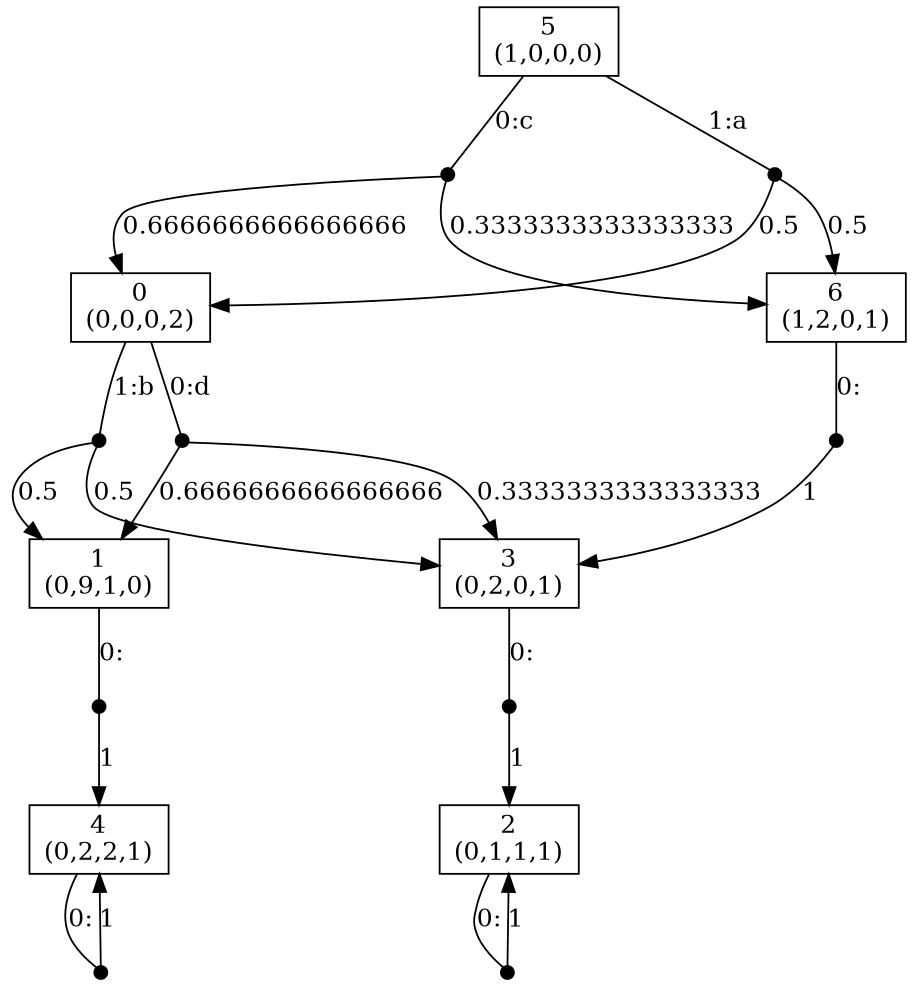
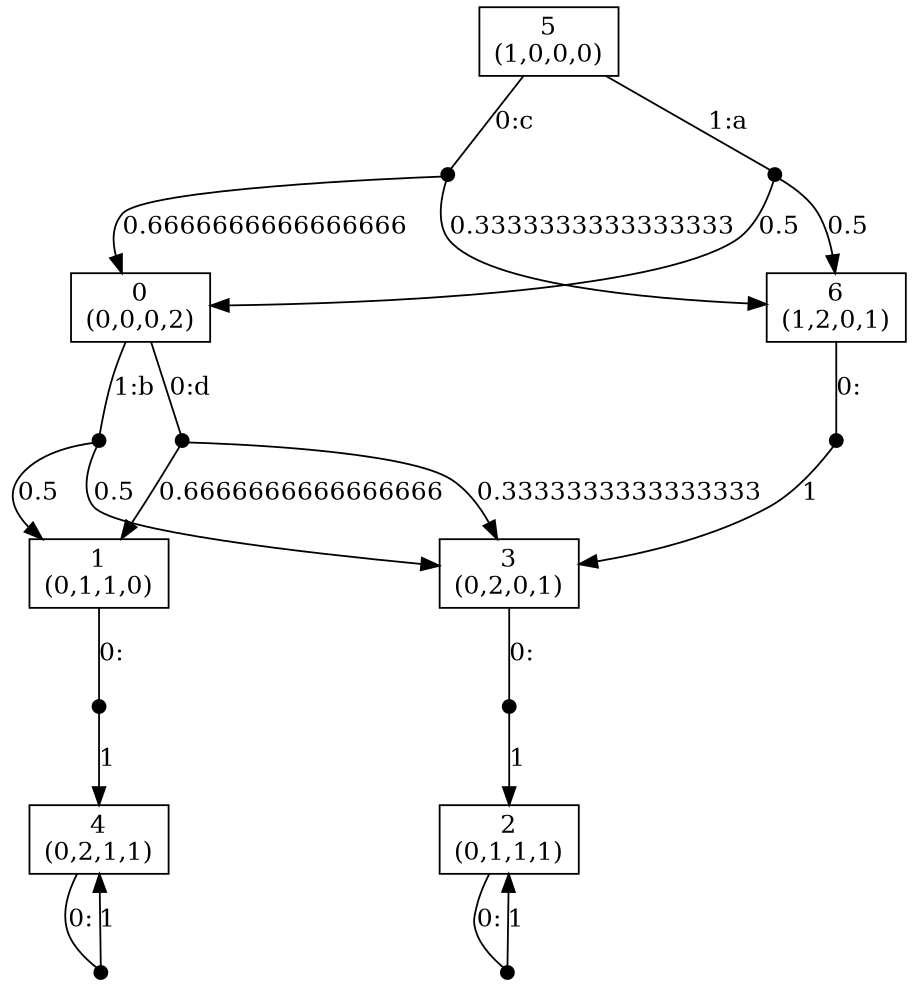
(99, 574) -> (99, 574)
(99, 840) -> (99, 840)
